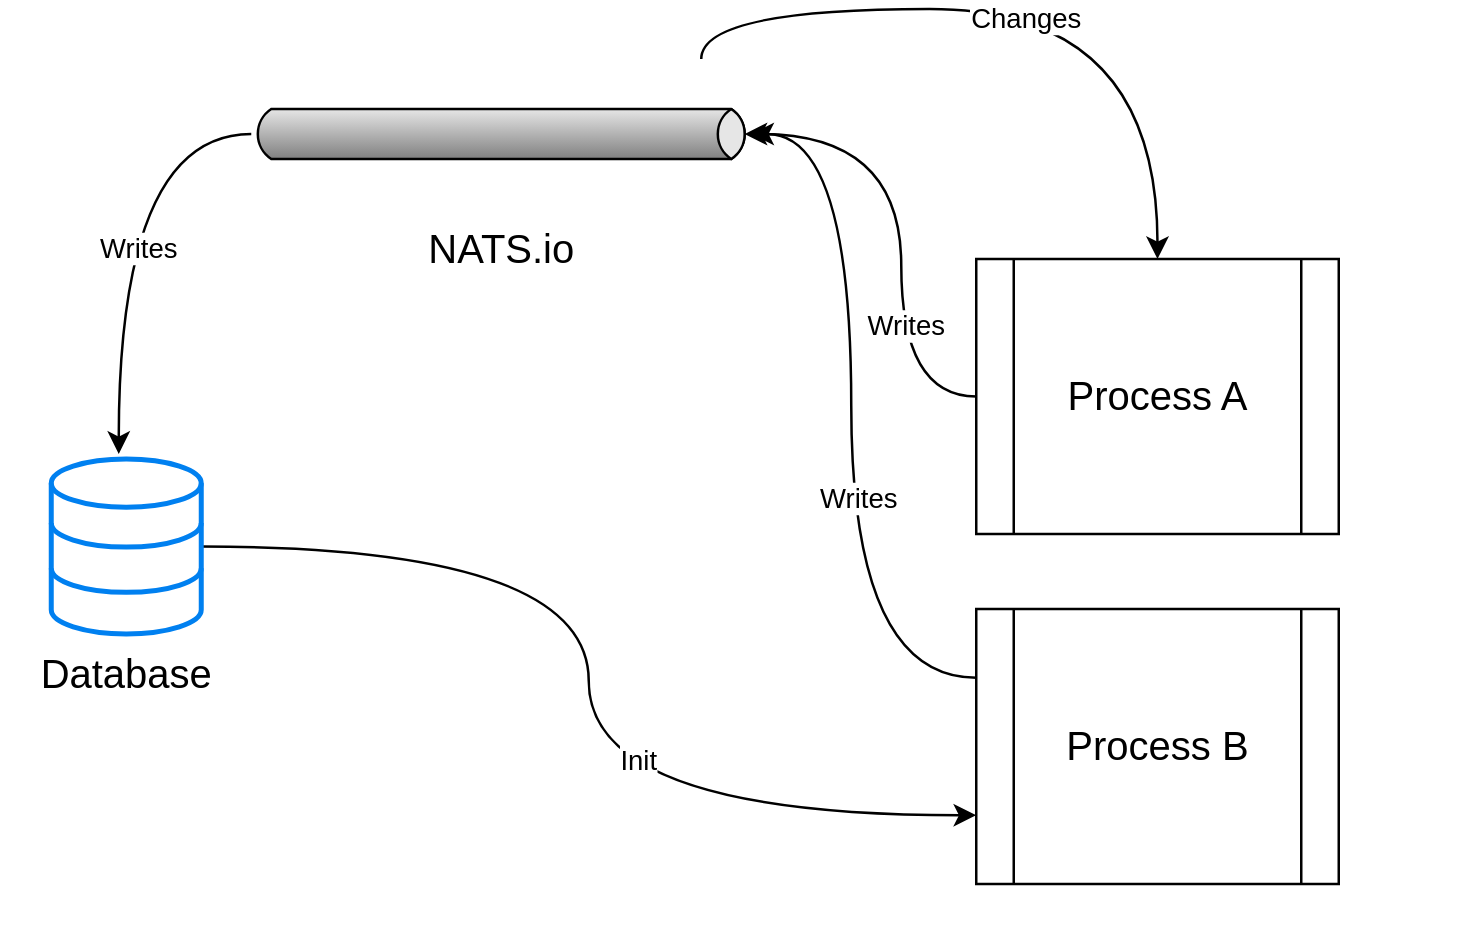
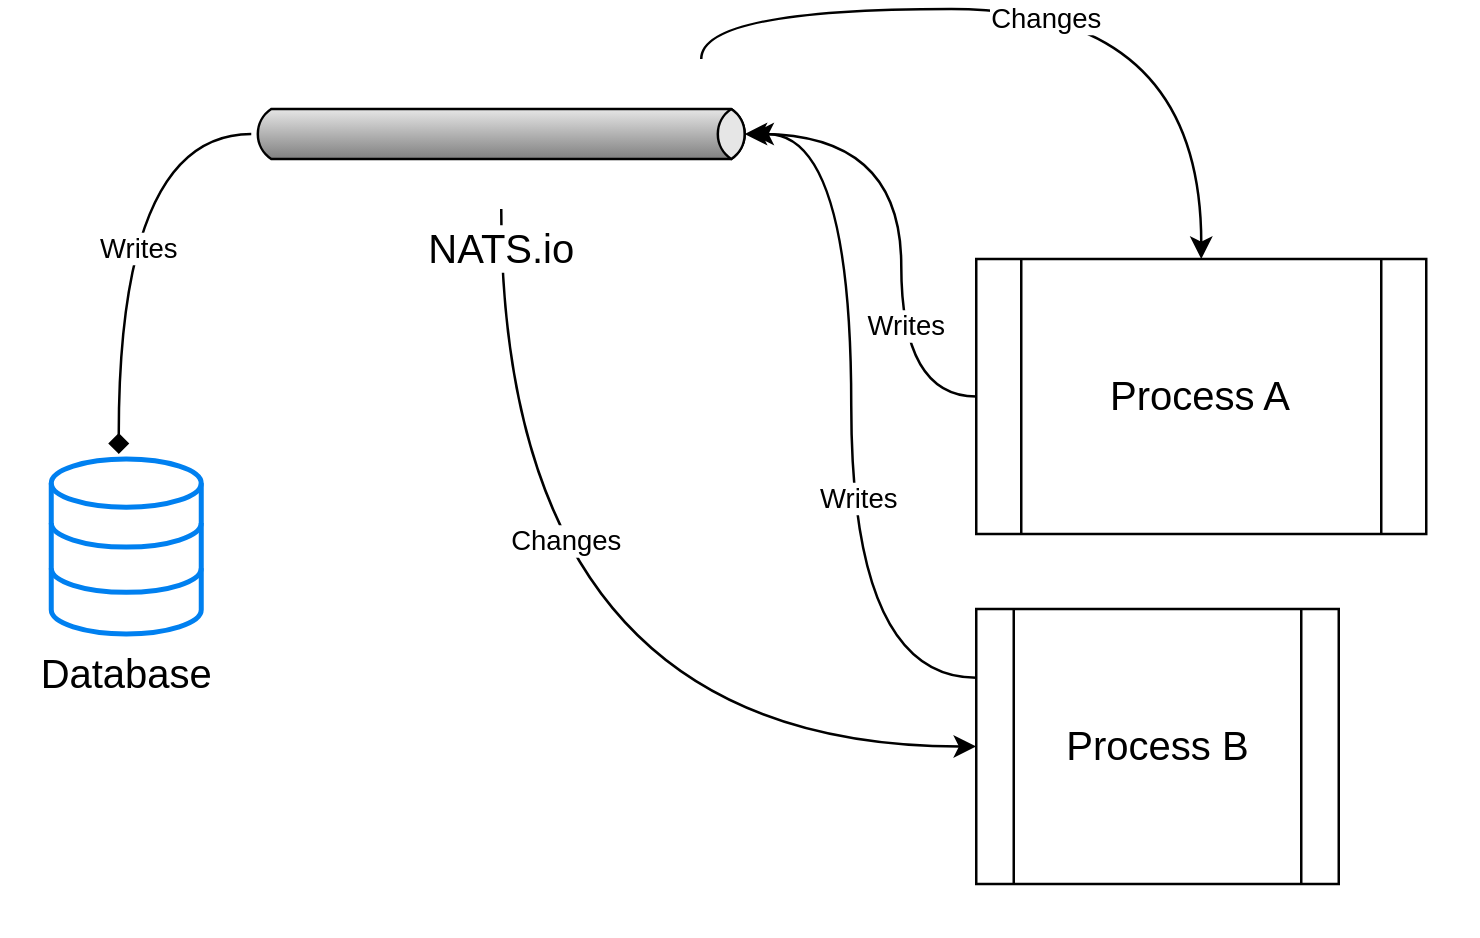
(1158, 396) -> (1201, 396)
(119, 435) -> (119, 433)
none -> (621, 617)
(588, 674) -> none
